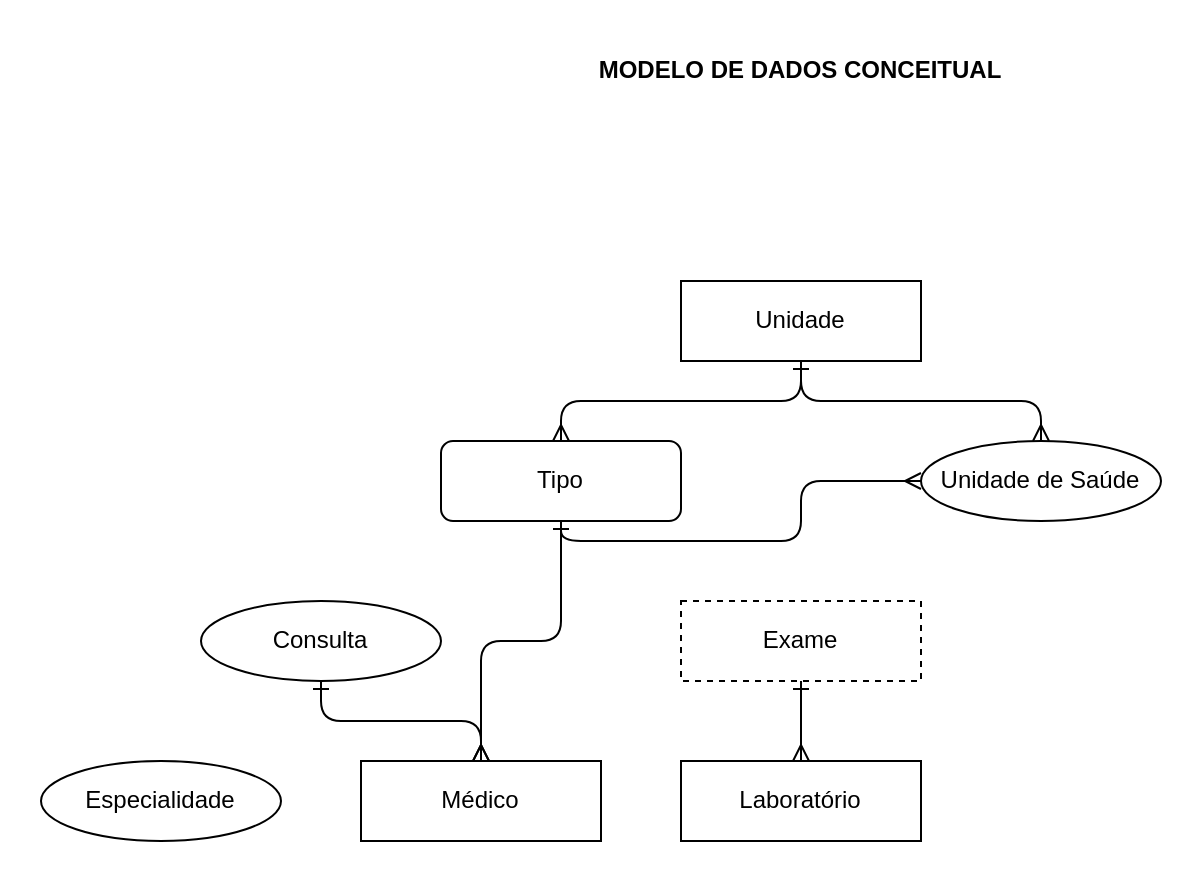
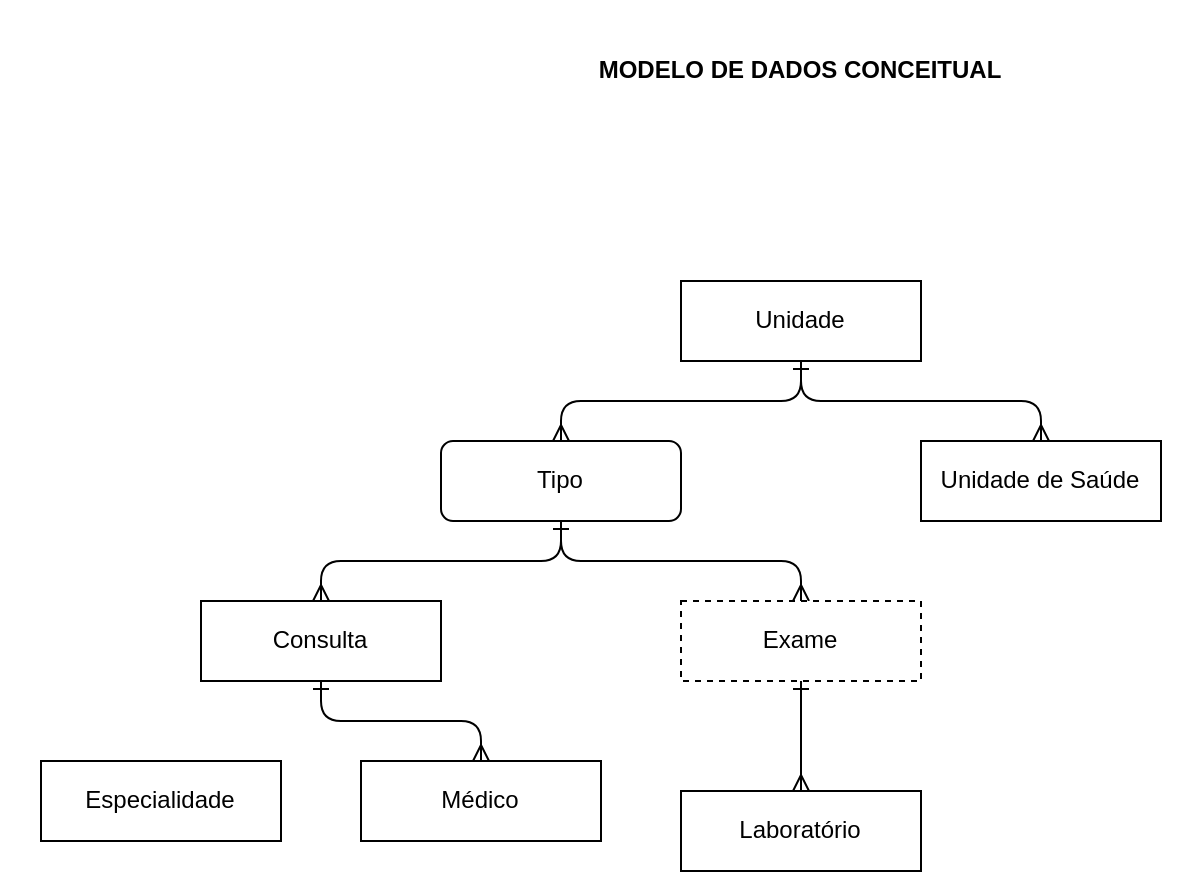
(1041, 481) -> (1041, 481)
(760, 541) -> (697, 561)
(321, 641) -> (321, 641)
(522, 641) -> (427, 561)
(161, 801) -> (161, 801)
(801, 801) -> (801, 831)
